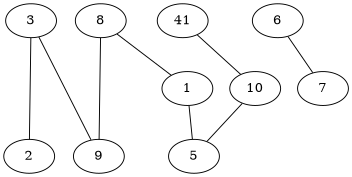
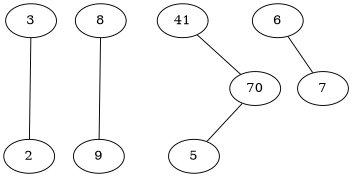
(65, 88) -> none
(187, 89) -> none
(255, 89) -> (255, 89)
